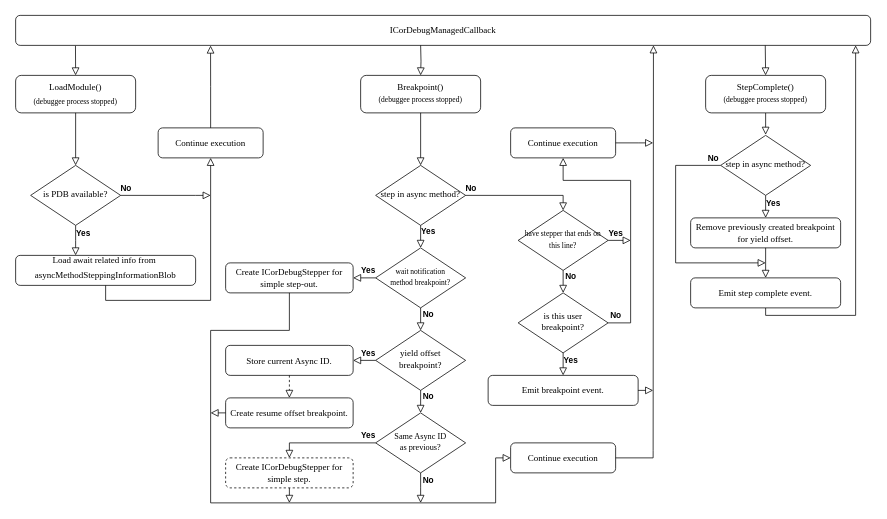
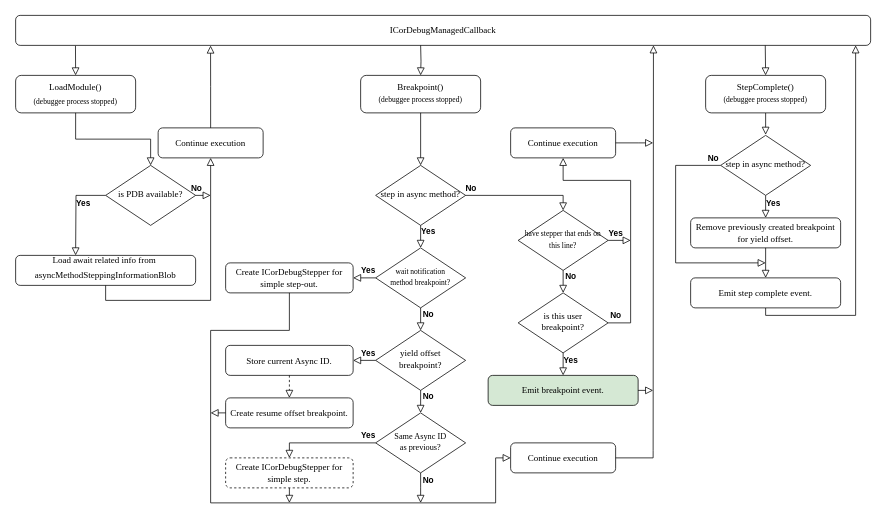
(75, 195) -> (150, 195)
(563, 390) -> (563, 390)
